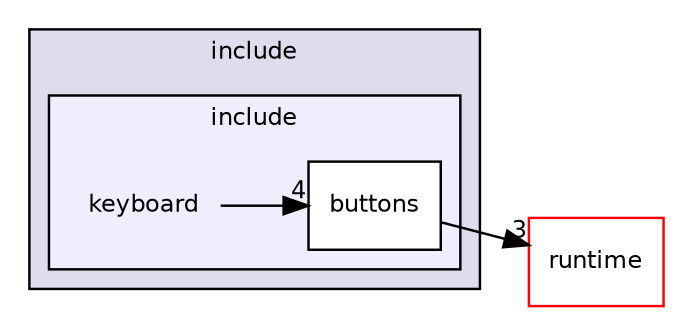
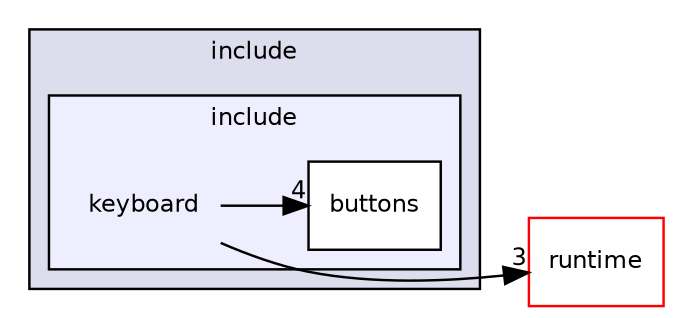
(473, 231) -> (360, 279)
